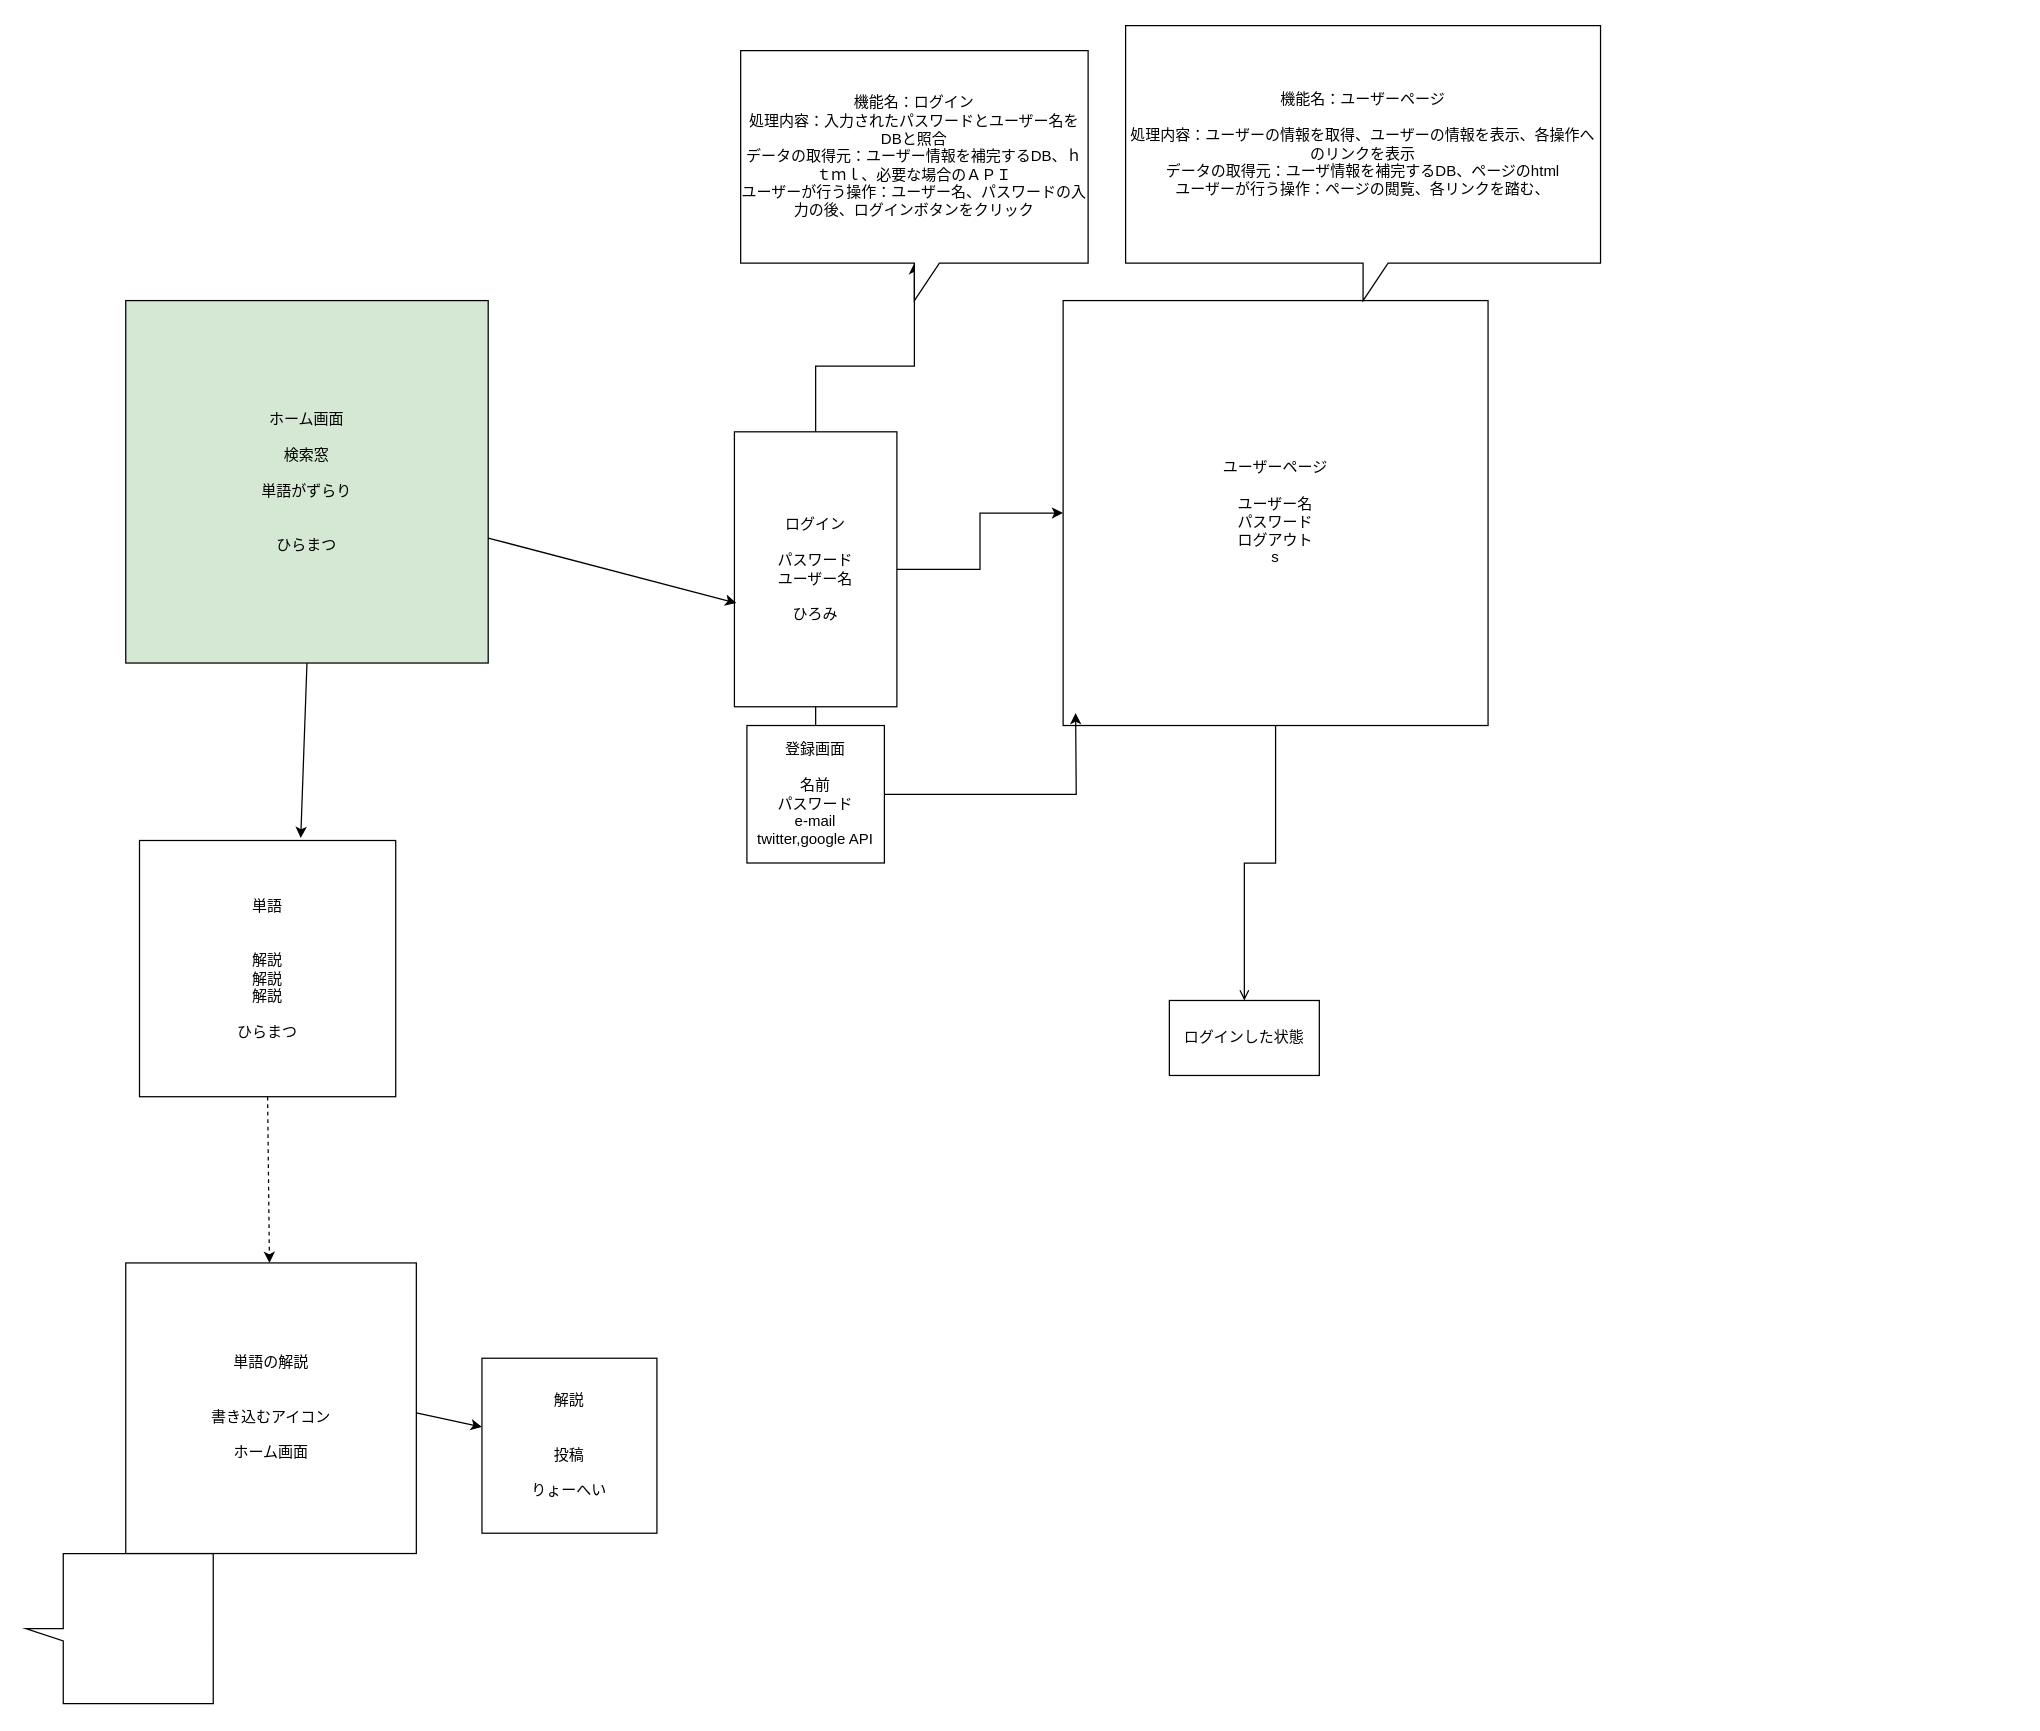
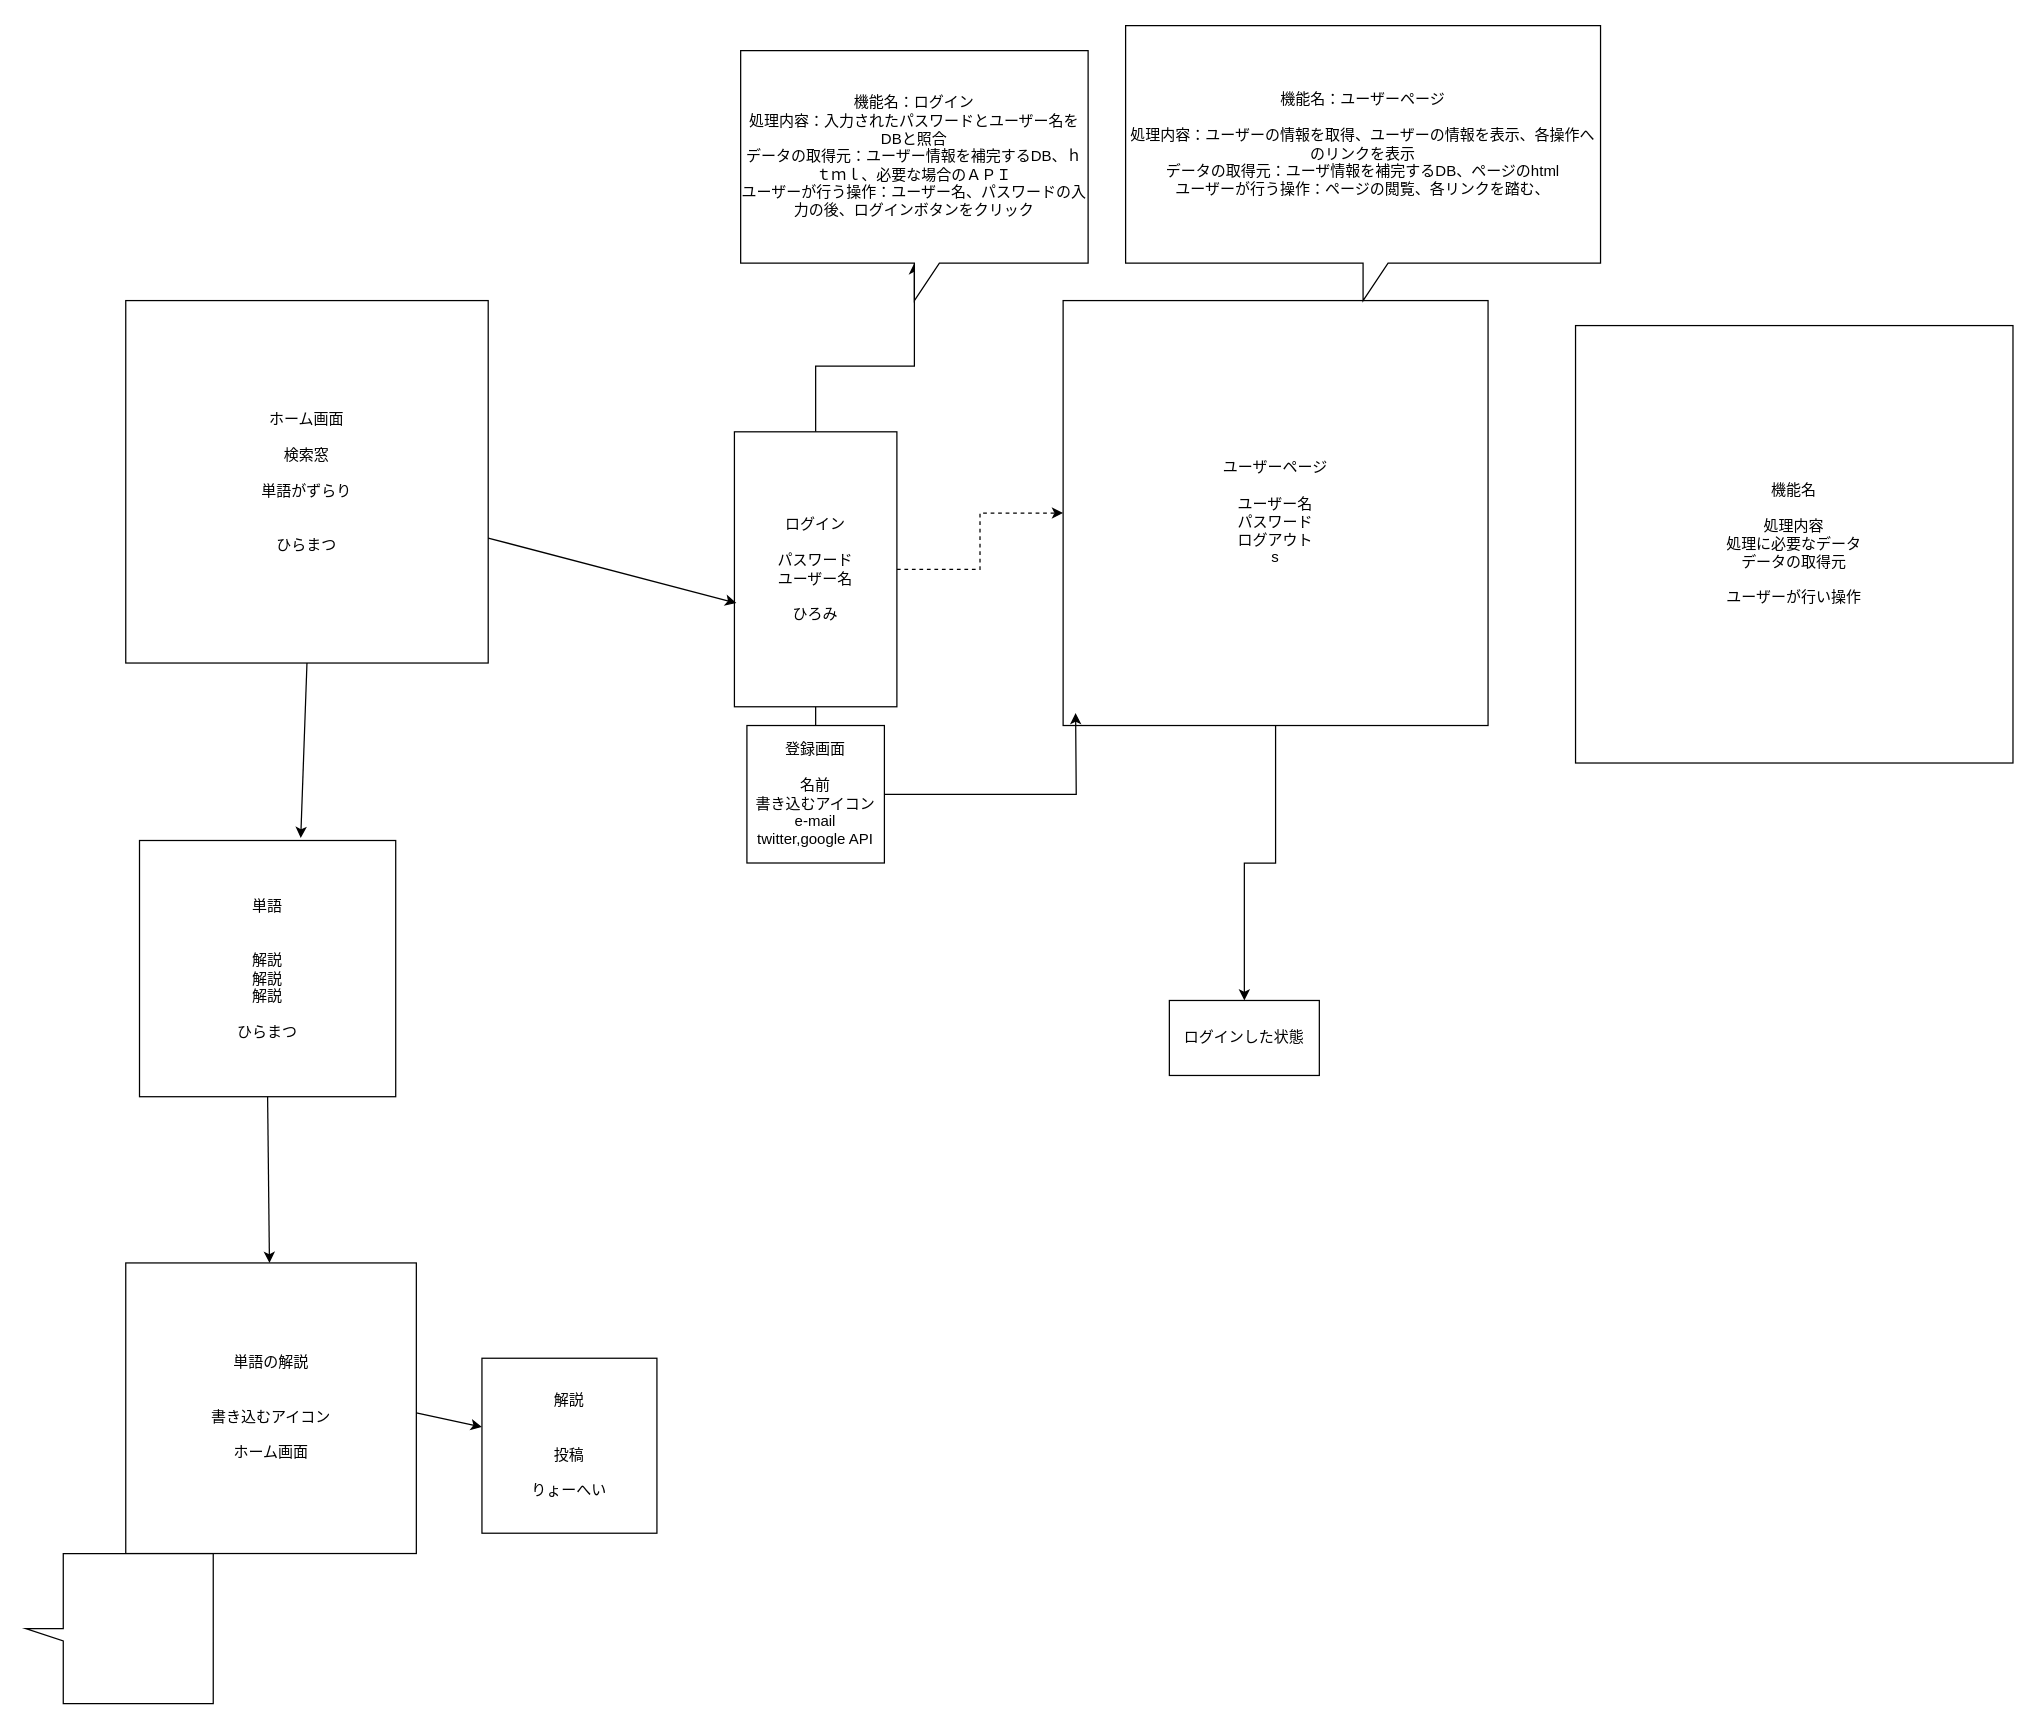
(307, 482) -> (307, 482)
none -> (1794, 544)
(980, 546) -> (980, 546)
(816, 794) -> (816, 794)
(1244, 993) -> (1244, 991)
(268, 1176) -> (268, 1176)
